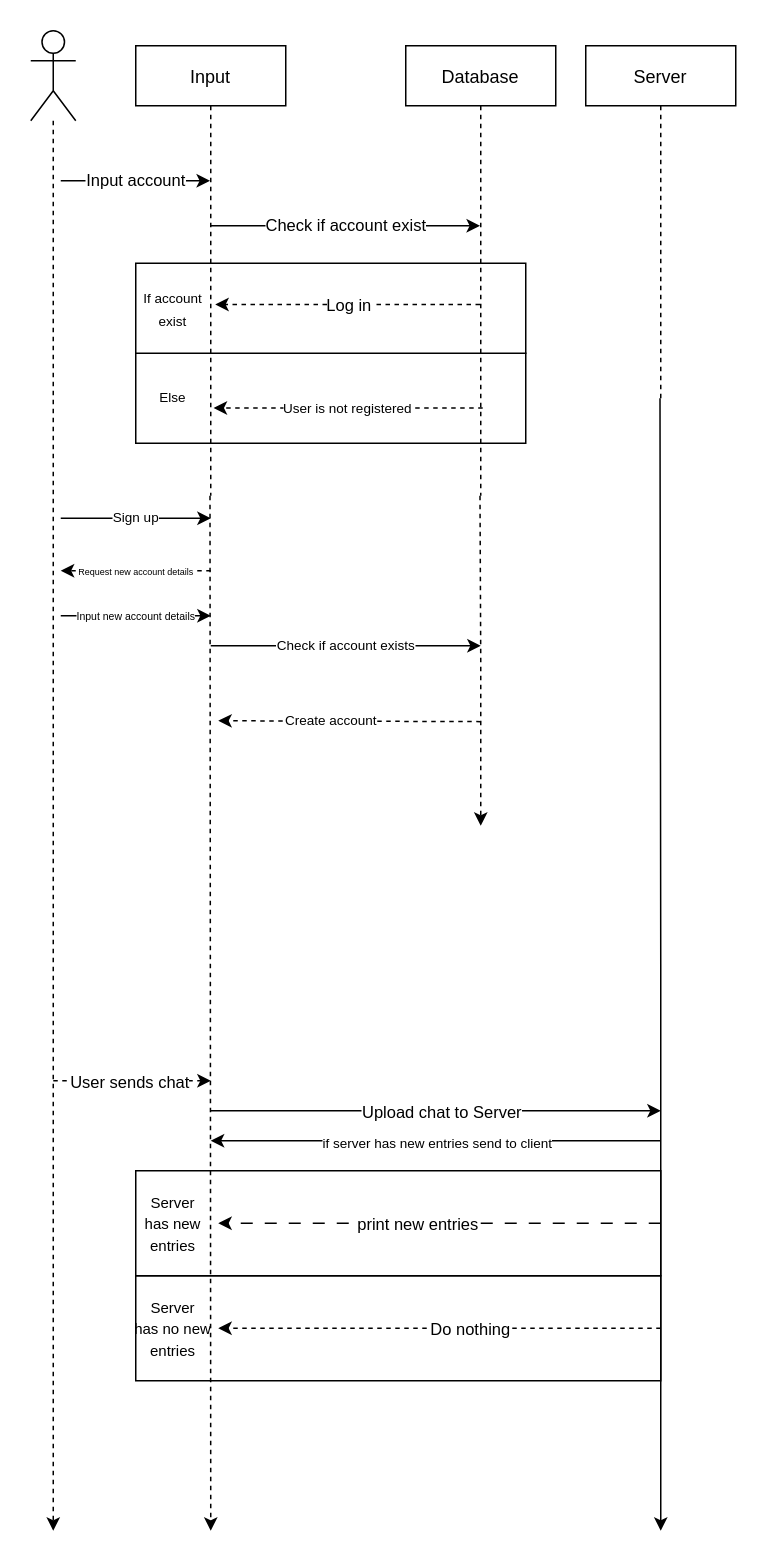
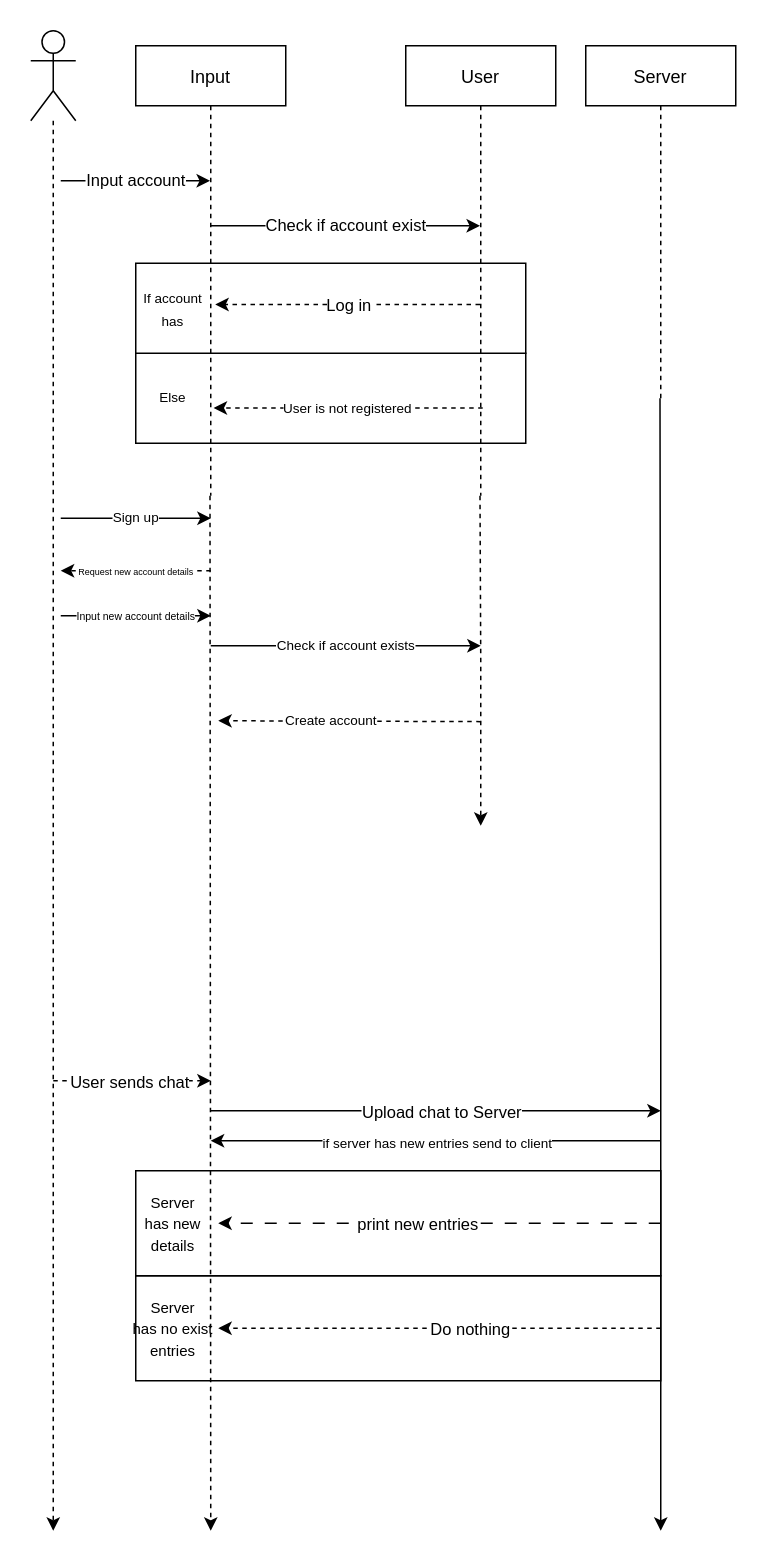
(480, 77) -> (480, 77)
(173, 308) -> (173, 308)
(173, 1223) -> (173, 1223)
(173, 1328) -> (173, 1328)
